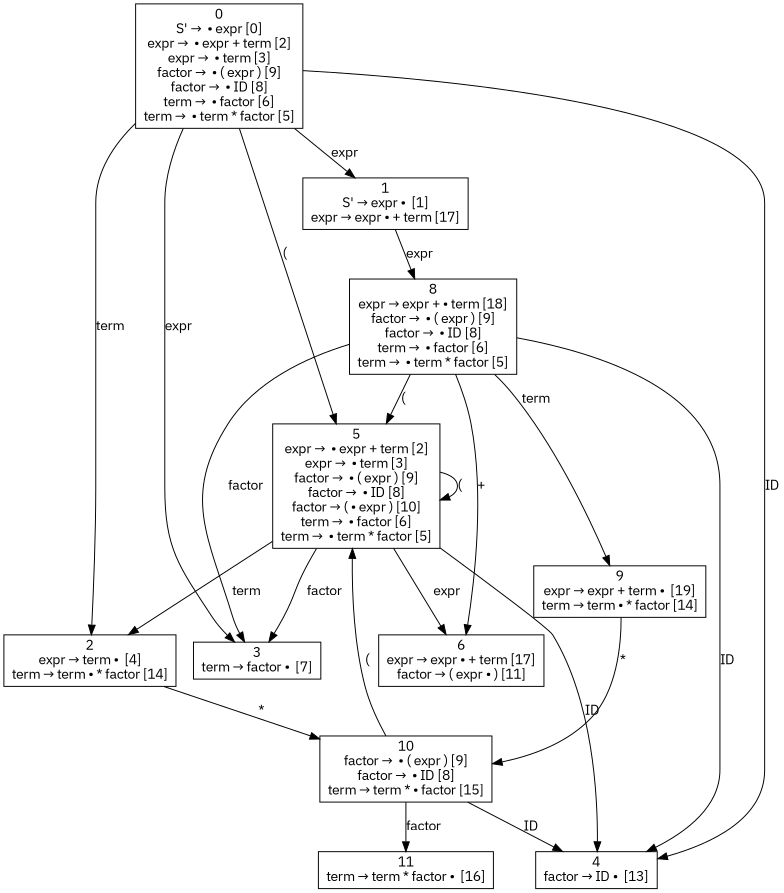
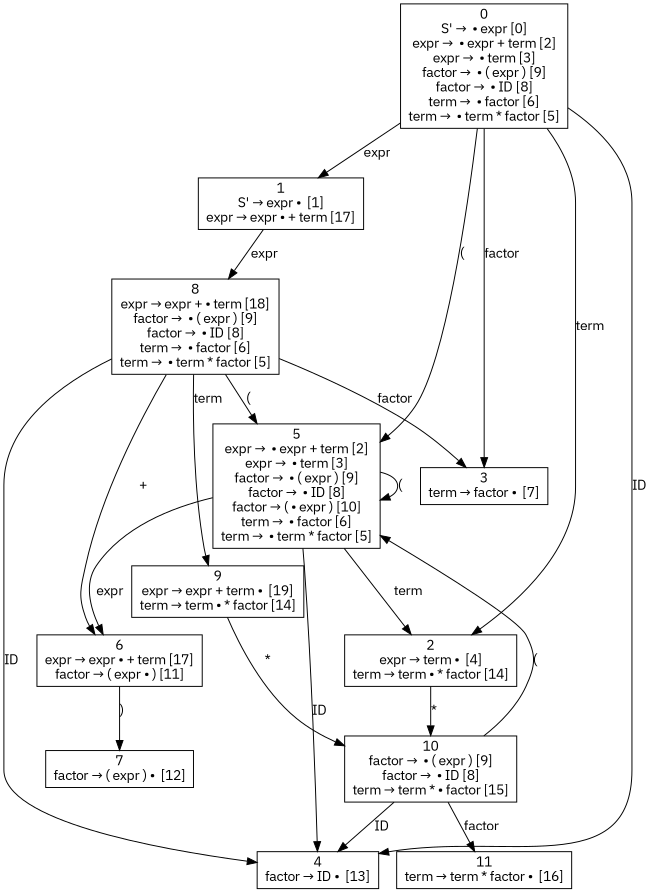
(178, 327) -> (502, 254)
(295, 591) -> none
none -> (120, 769)
